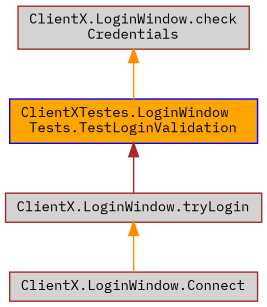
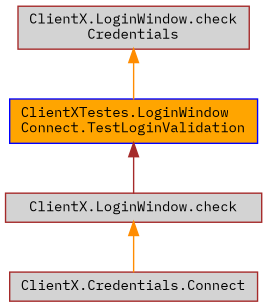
(134, 121) -> (134, 121)
(134, 208) -> (134, 208)
(134, 287) -> (134, 287)
